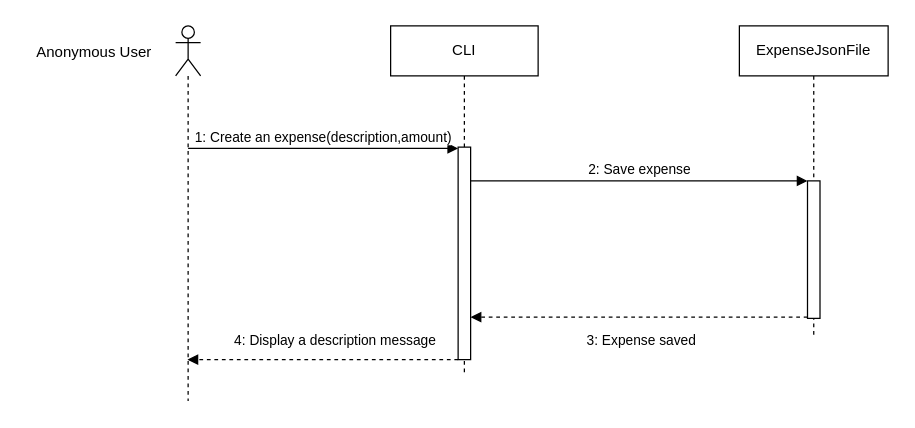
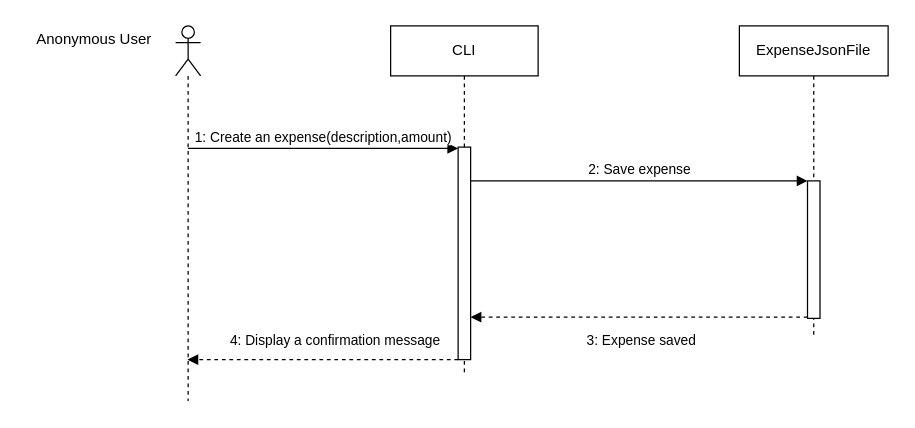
(94, 52) -> (94, 39)
(336, 341) -> (336, 341)
